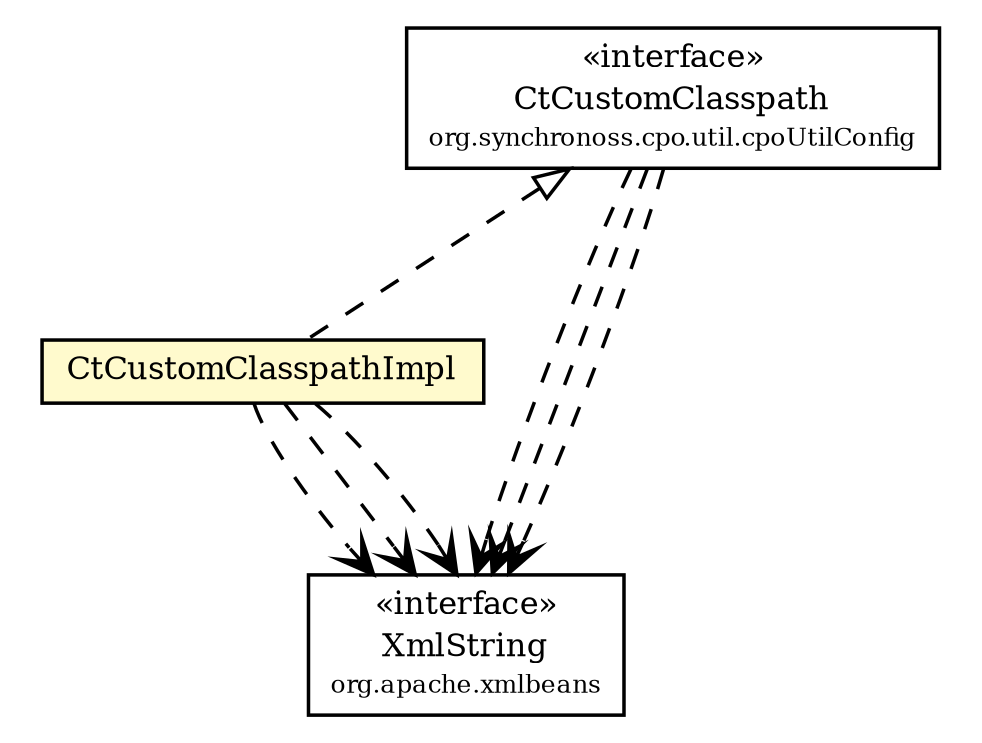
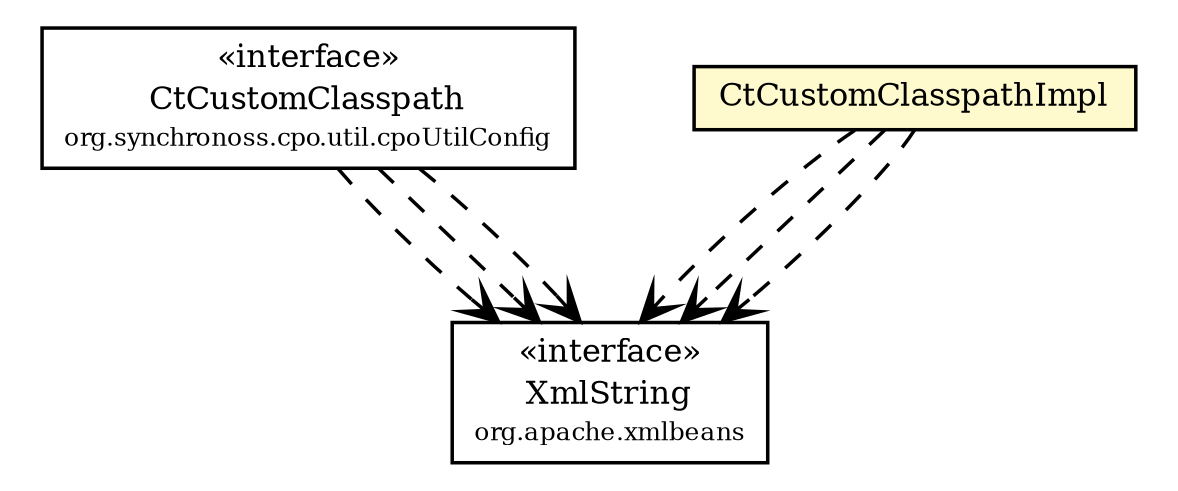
(423, 264) -> none
